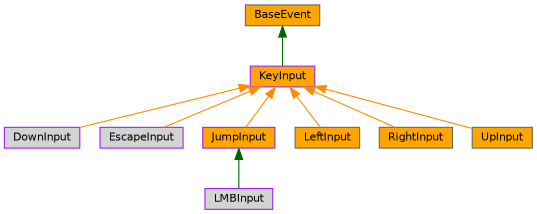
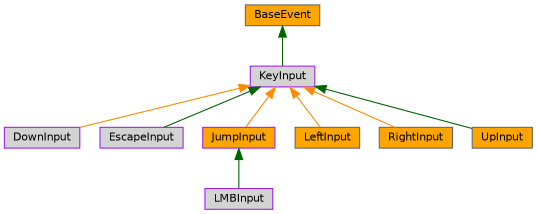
(283, 77) -> (283, 77)
(207, 109) -> (207, 109)
(399, 109) -> (399, 109)
